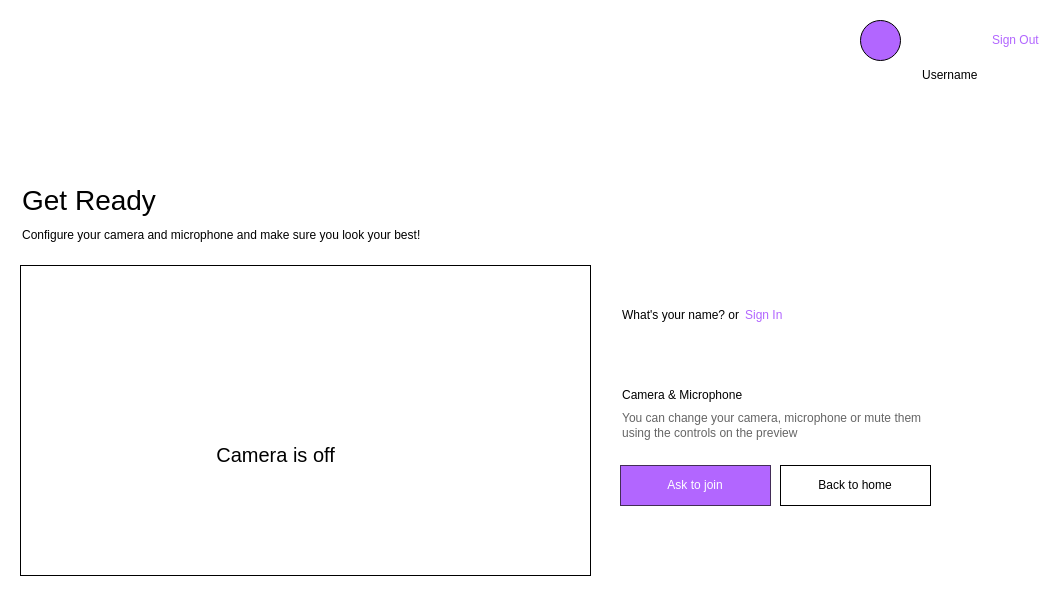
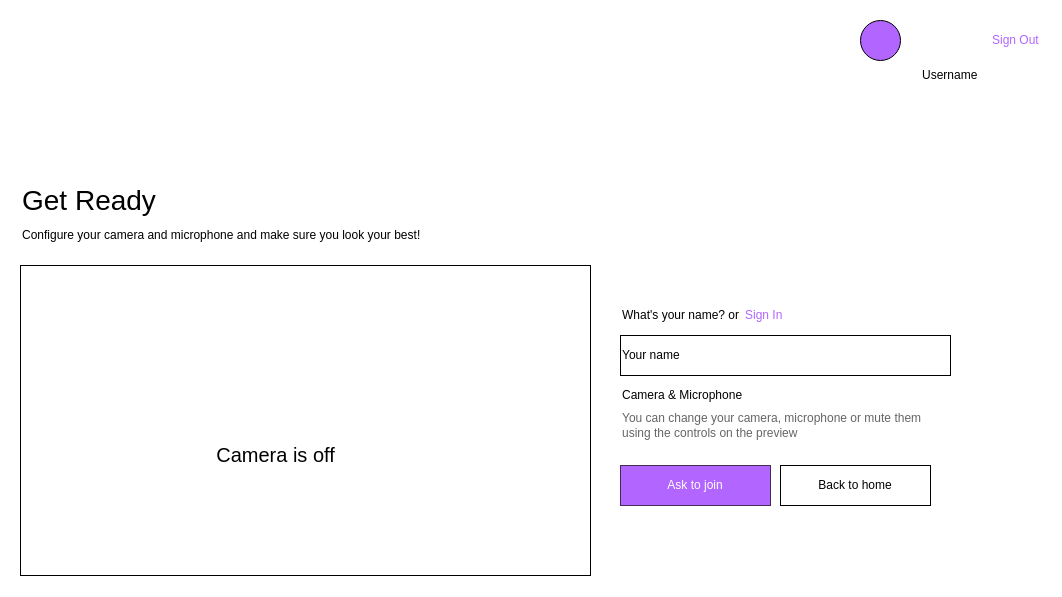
none -> (786, 356)
